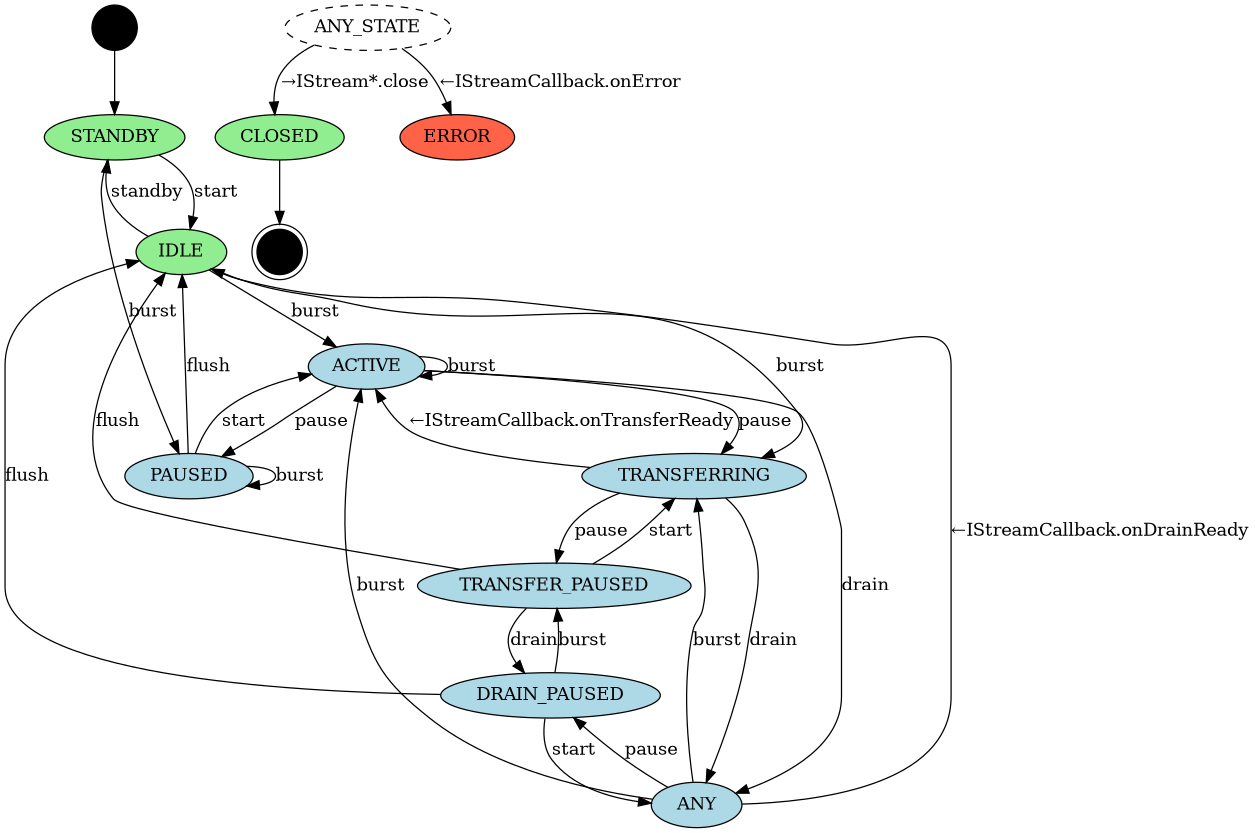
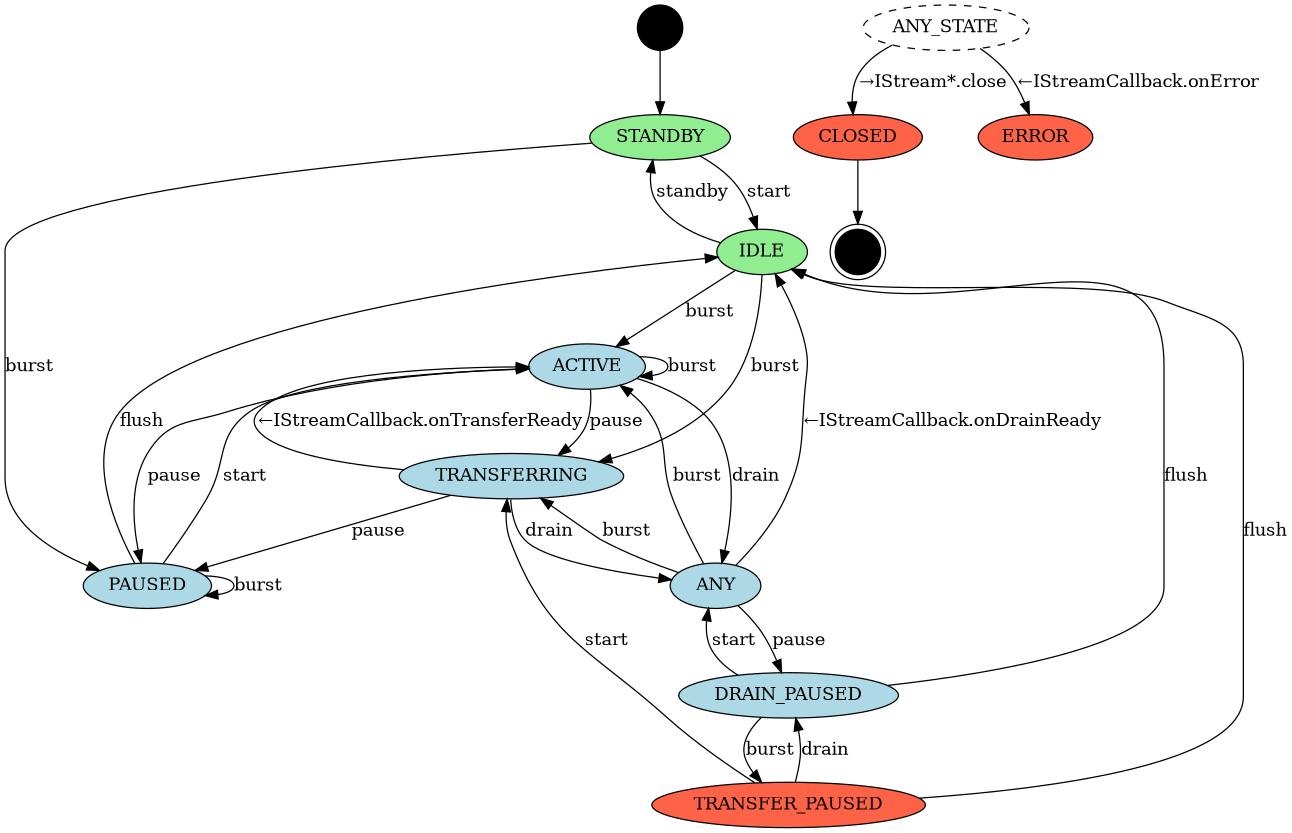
(280, 137) -> (858, 137)
(582, 514) -> (329, 531)
(554, 586) -> (789, 805)
